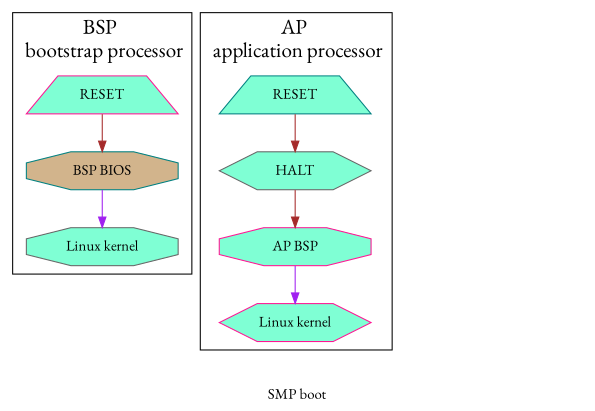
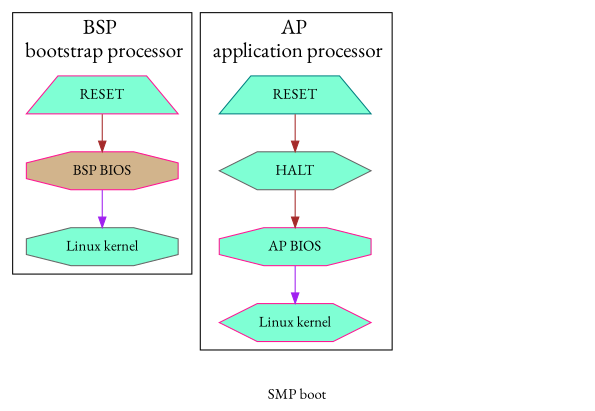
(102, 171) -> (102, 171)
(295, 247) -> (295, 247)
